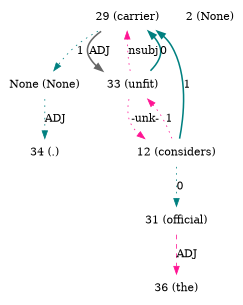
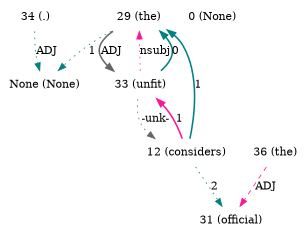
(127, 17) -> (139, 17)
(210, 17) -> (212, 17)
(45, 115) -> (35, 47)
(129, 118) -> (139, 118)
(164, 121) -> (174, 121)
(180, 187) -> (215, 187)
(176, 250) -> (255, 183)
